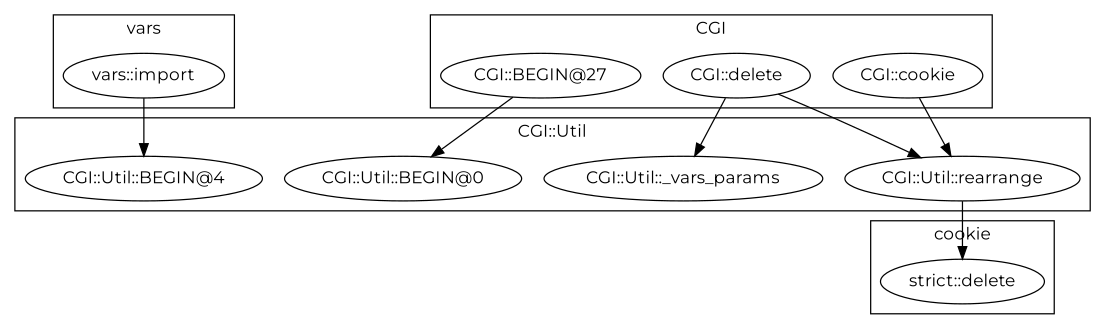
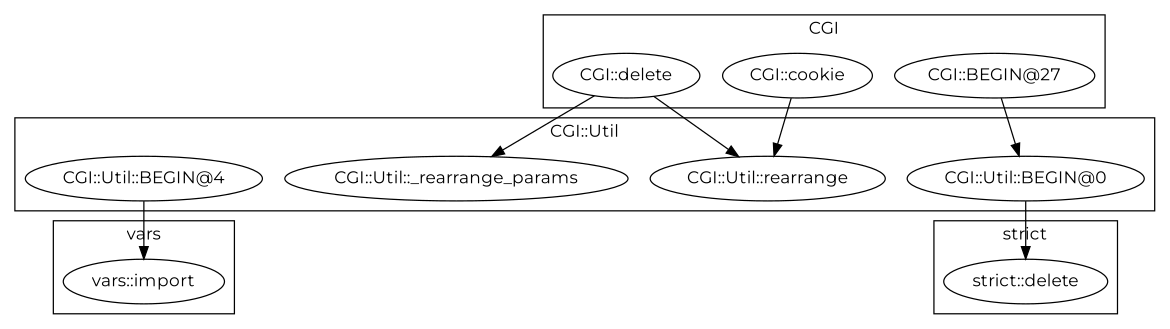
(144, 125) -> (144, 228)
(683, 179) -> (456, 179)
(962, 228) -> (1026, 228)
(962, 235) -> (1026, 235)
